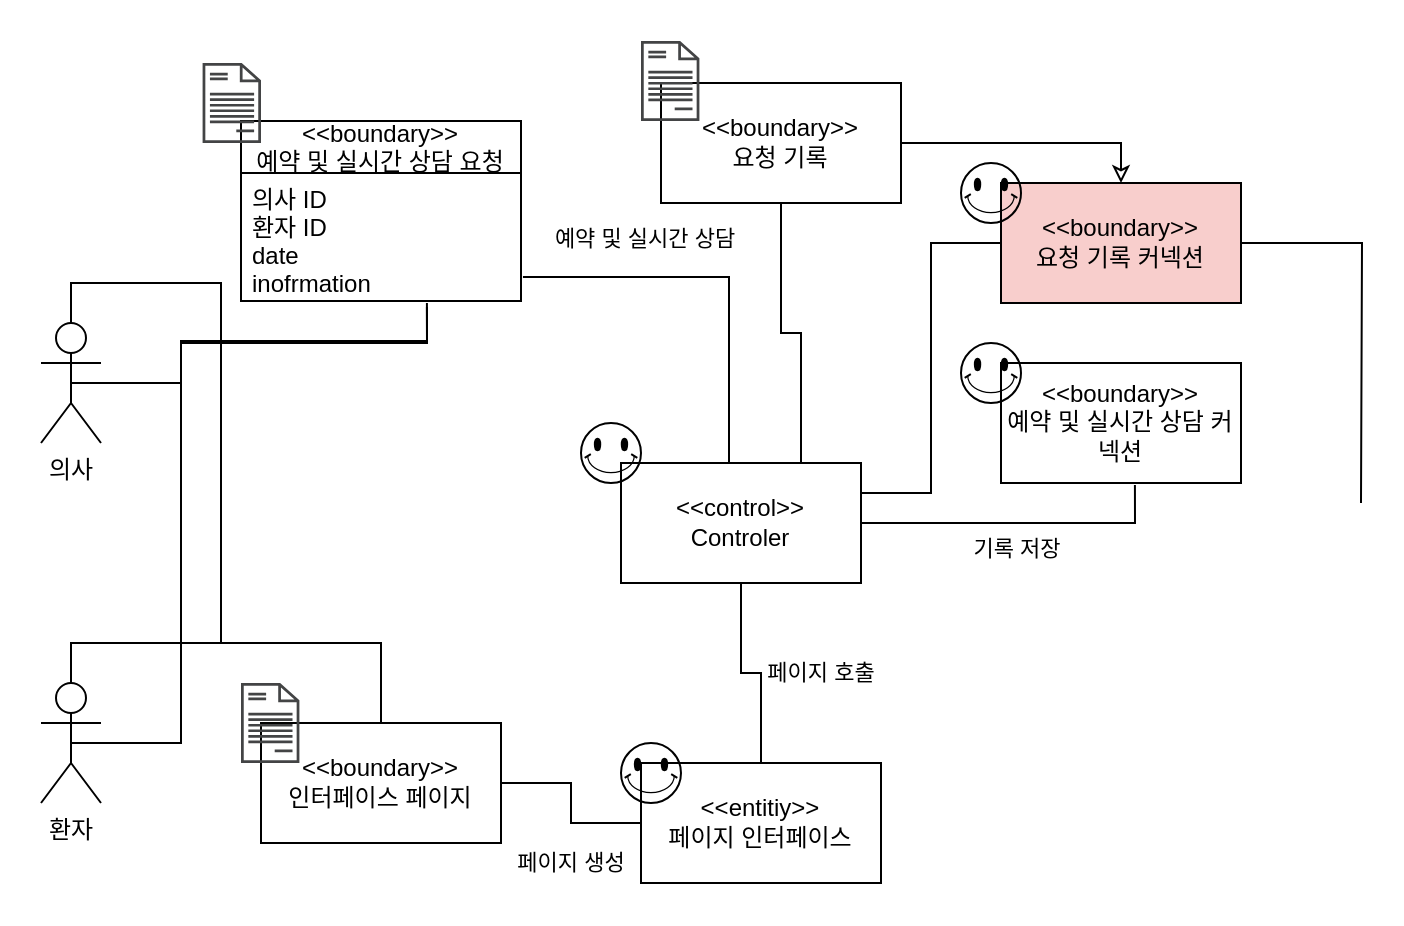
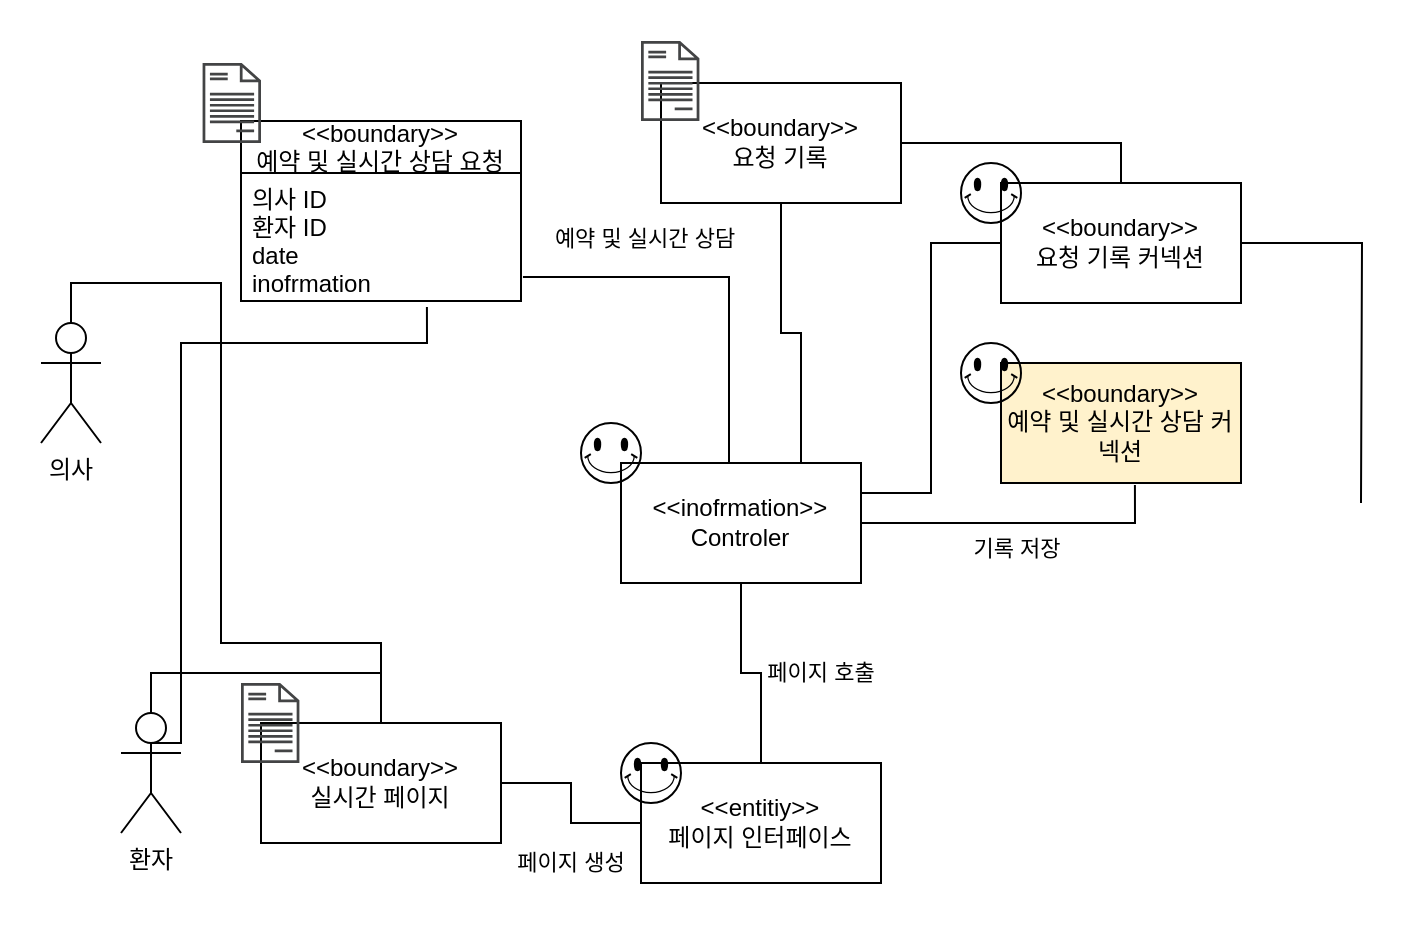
(1121, 168) -> (1121, 173)
(1121, 243) -> (1121, 243)
(133, 383) -> none
(1121, 423) -> (1121, 423)
(741, 523) -> (741, 523)
(71, 743) -> (151, 773)
(381, 783) -> (381, 783)
